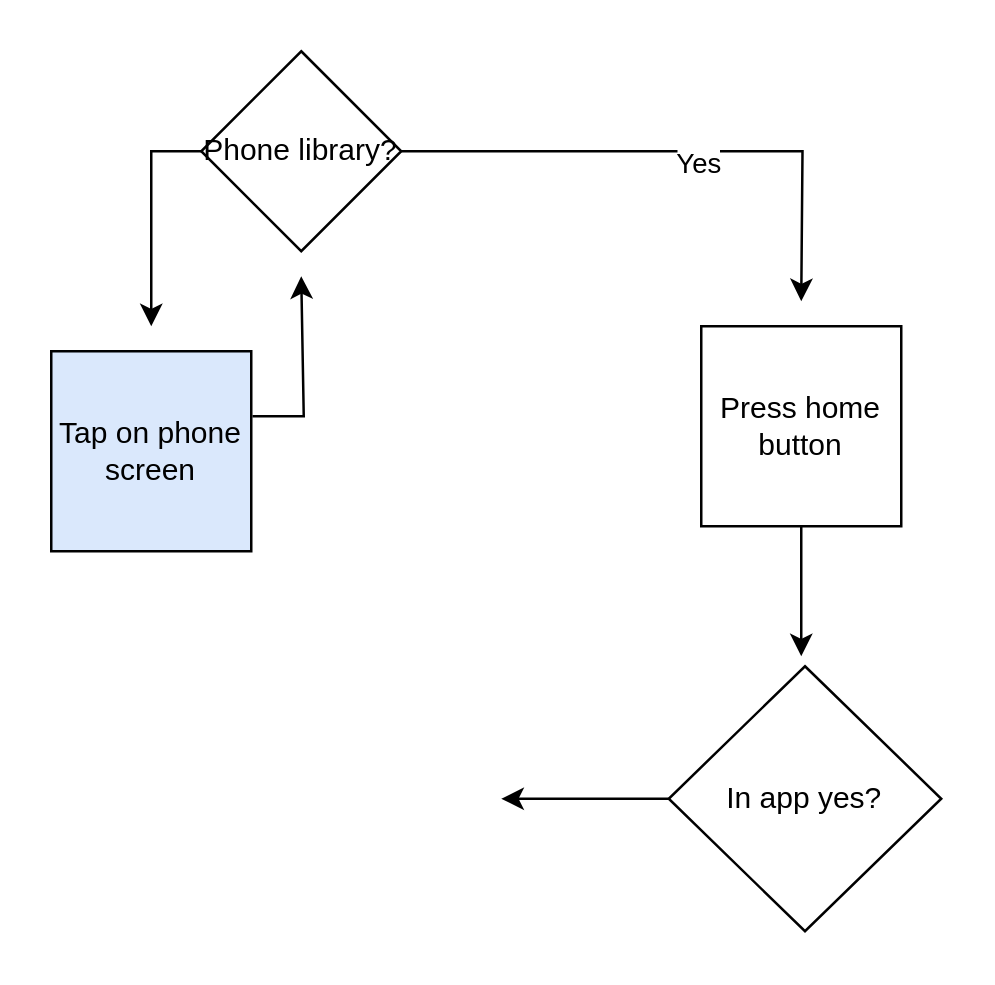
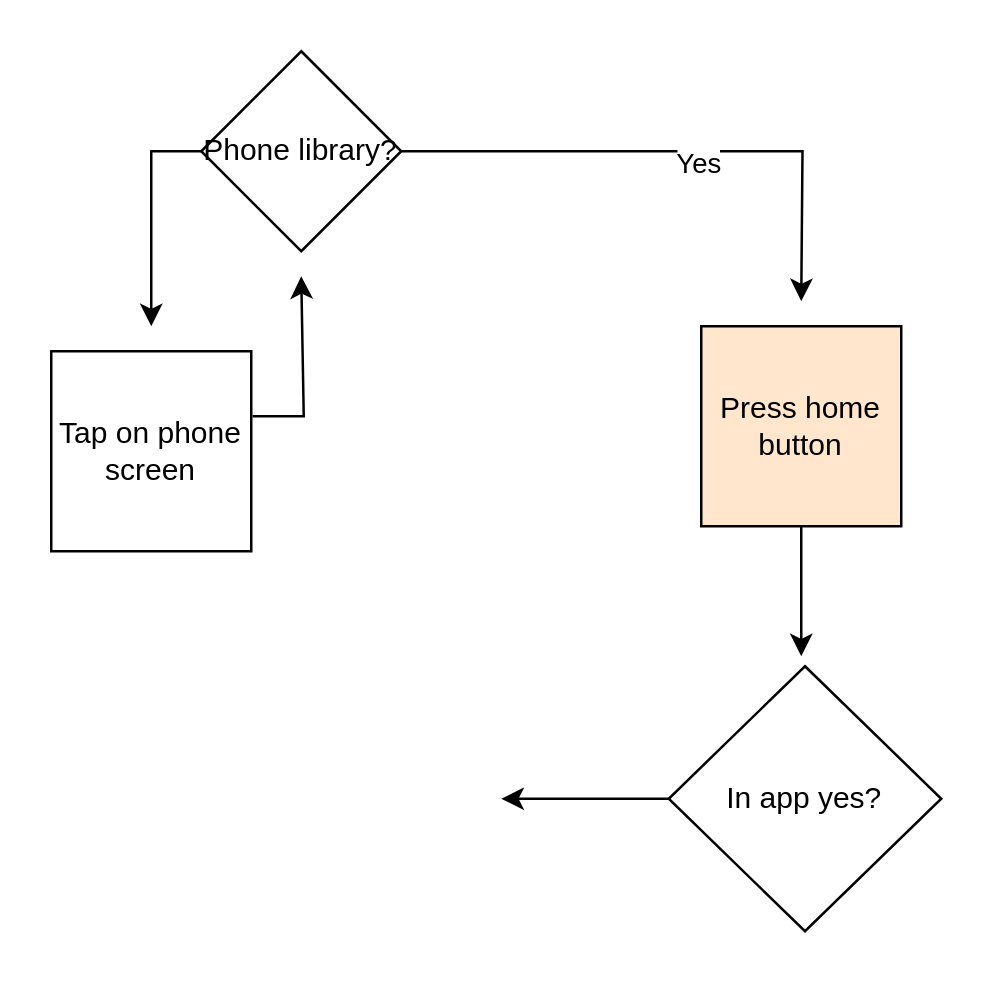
(801, 426) -> (801, 426)
(151, 451) -> (151, 451)
